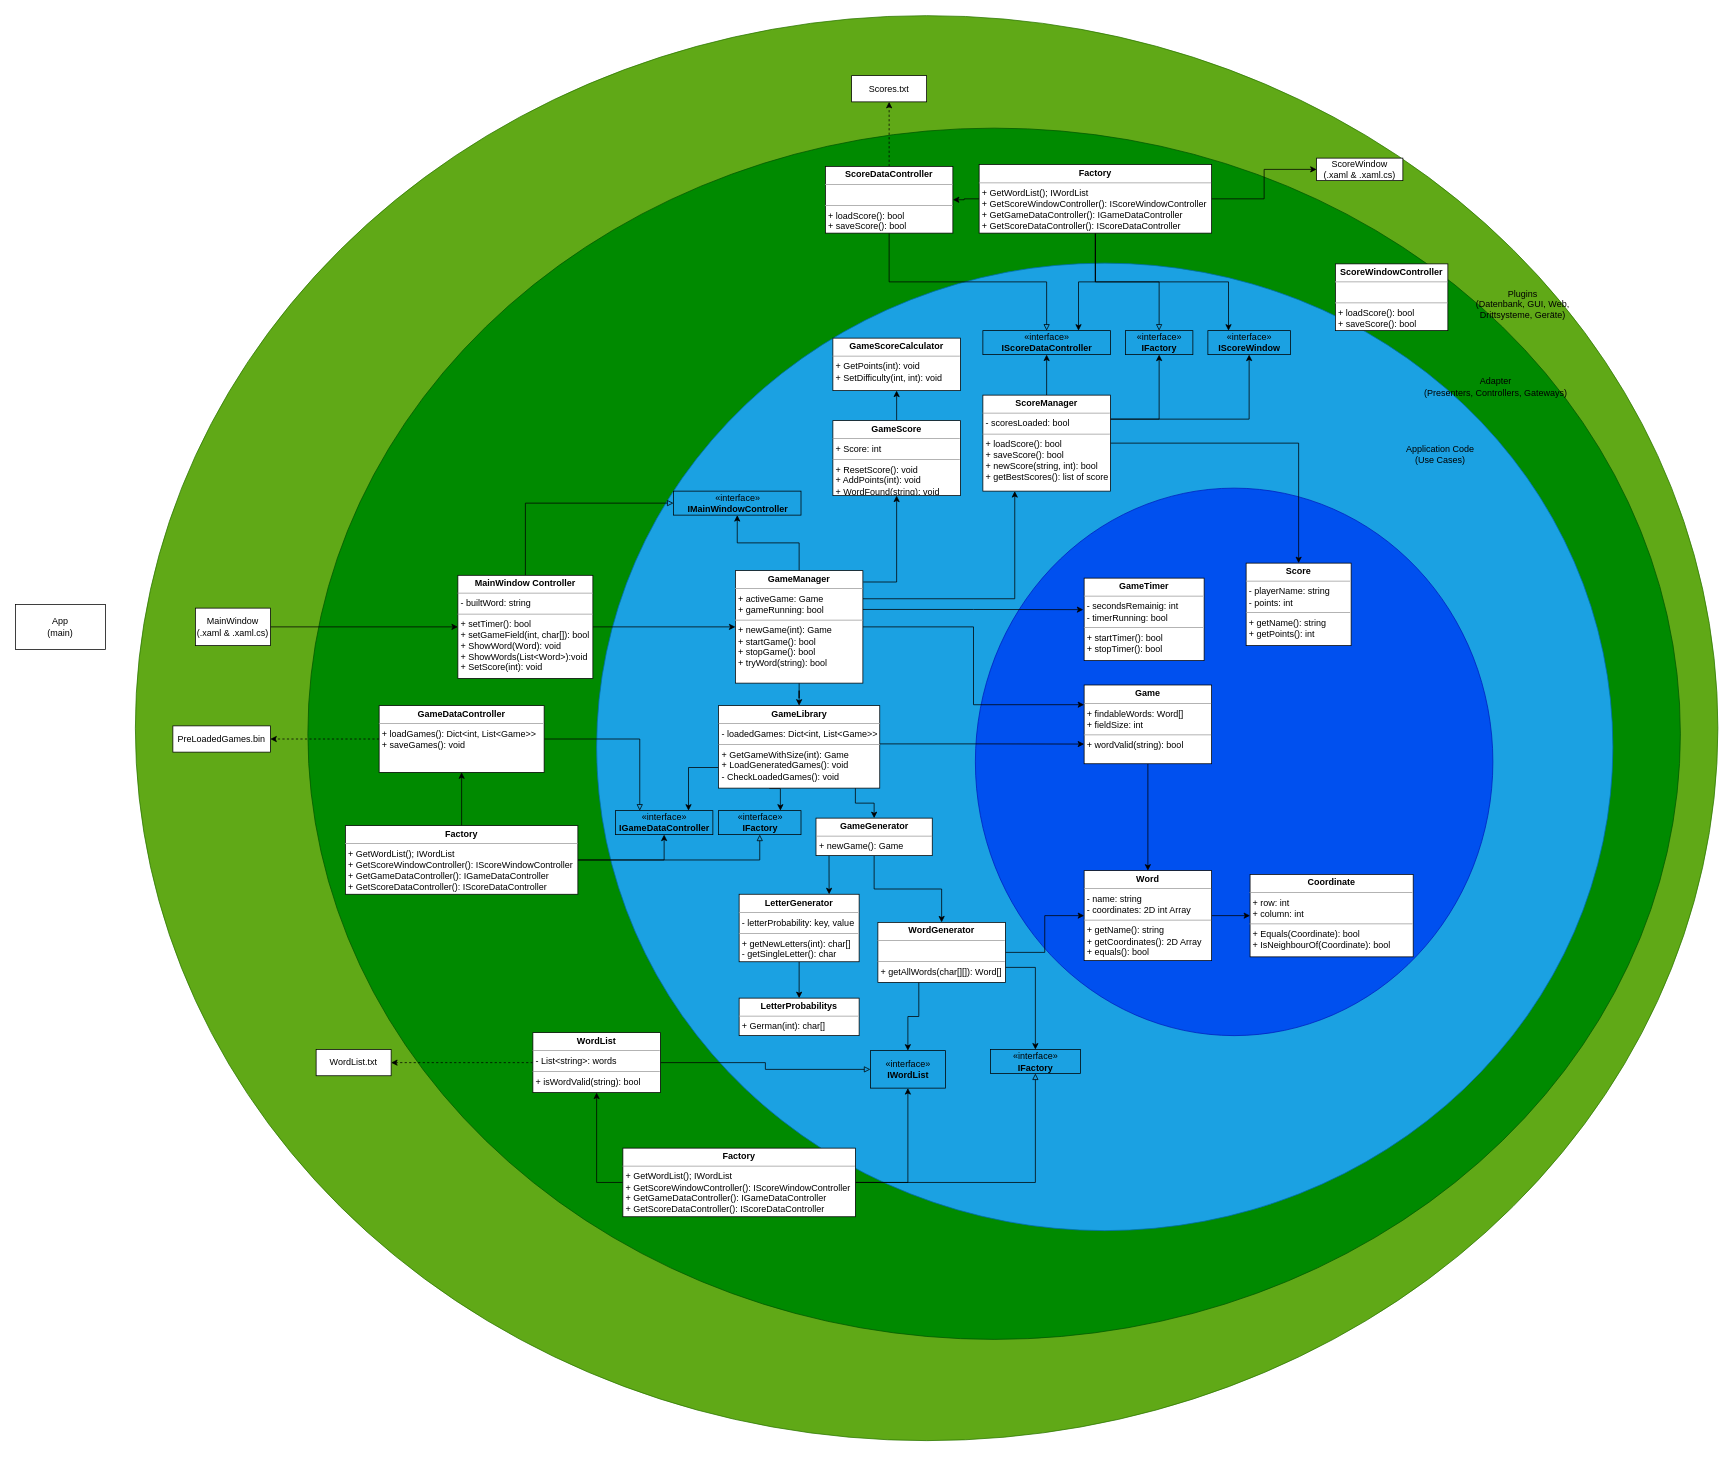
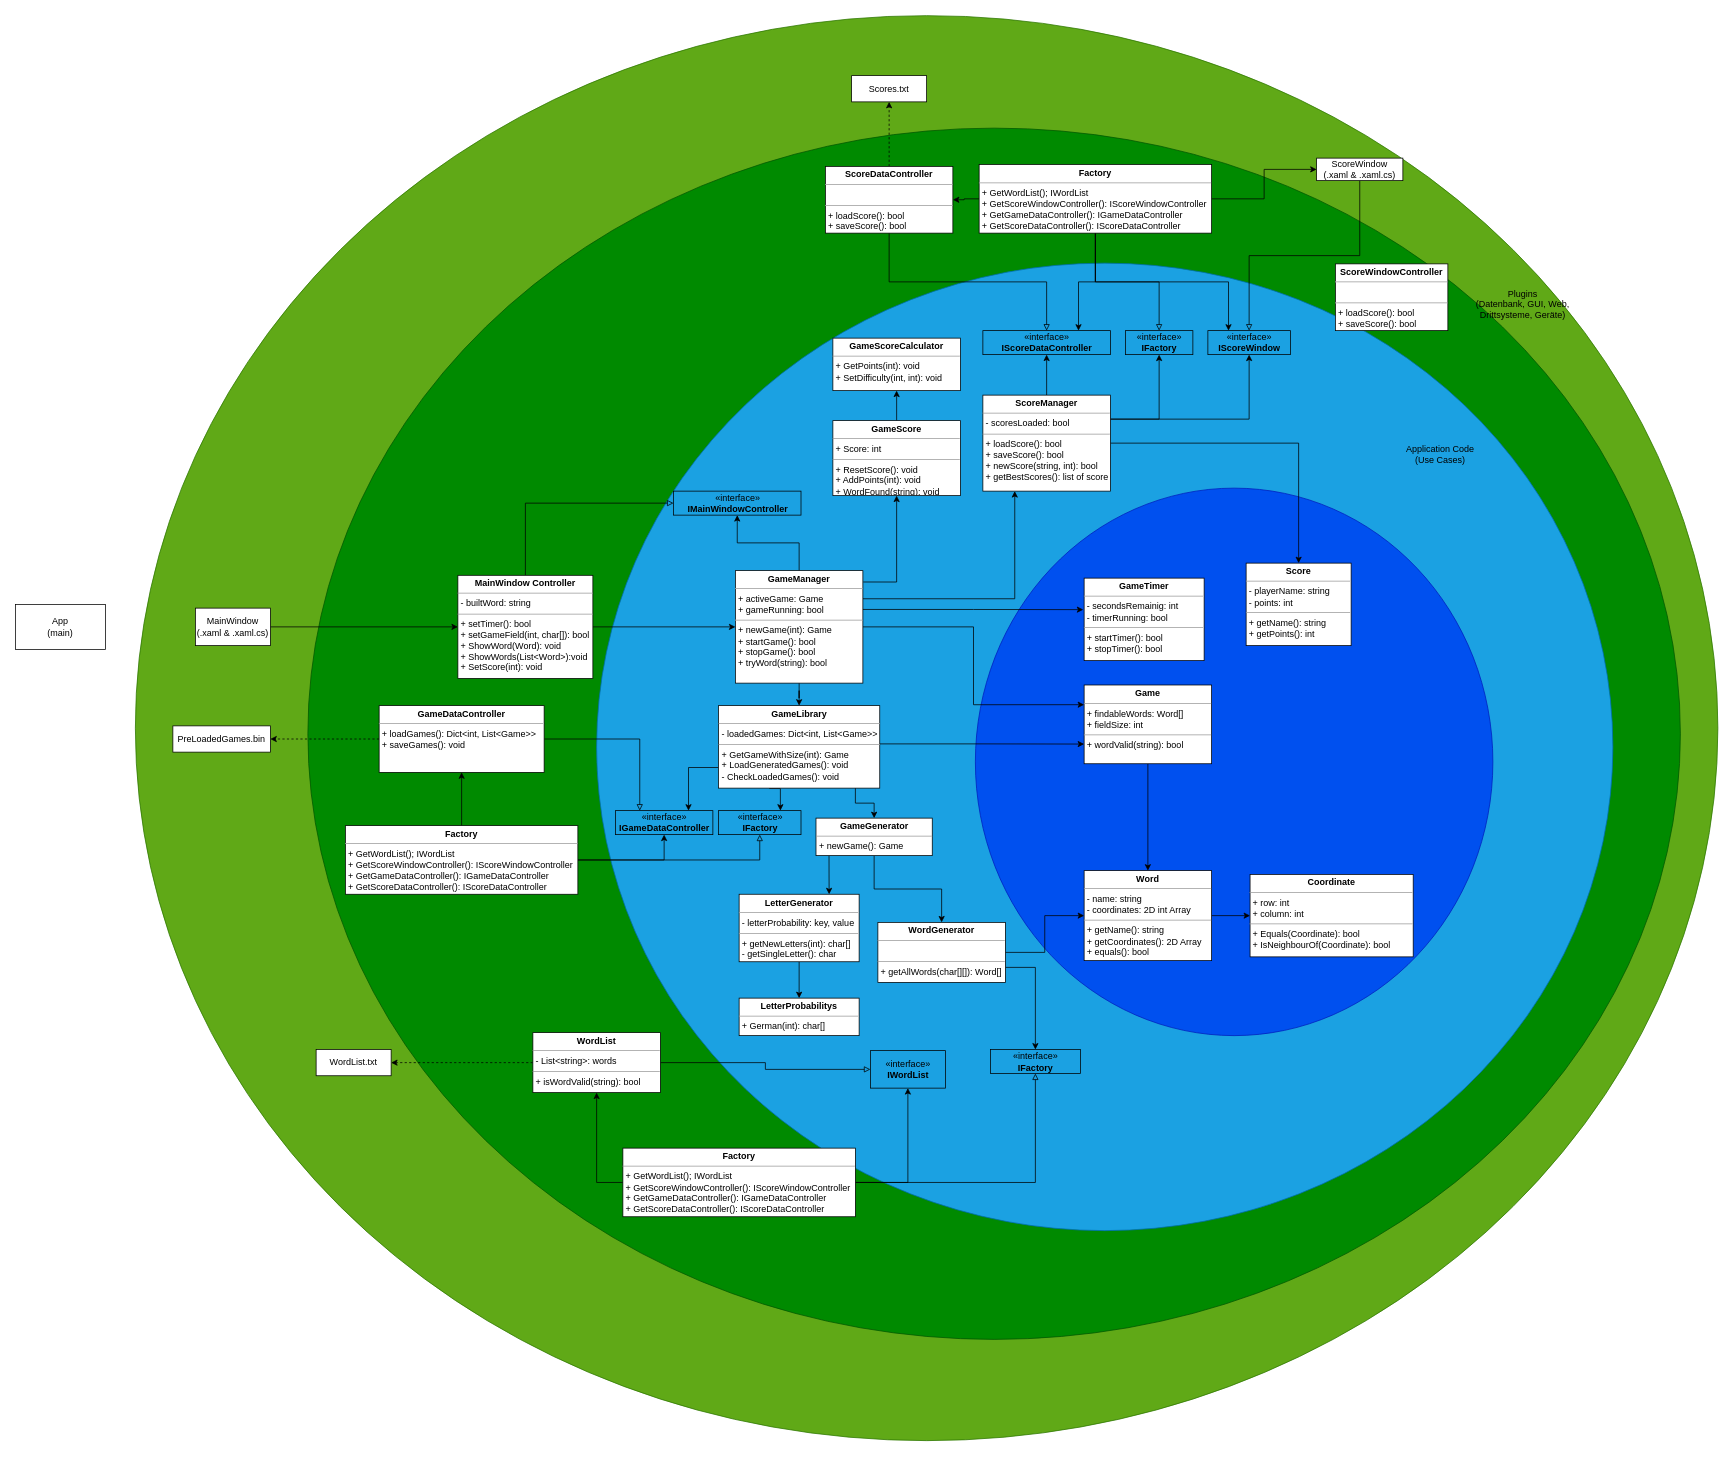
none -> (1304, 255)
(1496, 387) -> none
(919, 1005) -> none
